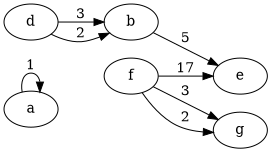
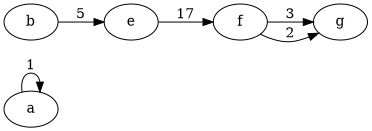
(31, 22) -> none
(181, 76) -> (181, 22)
